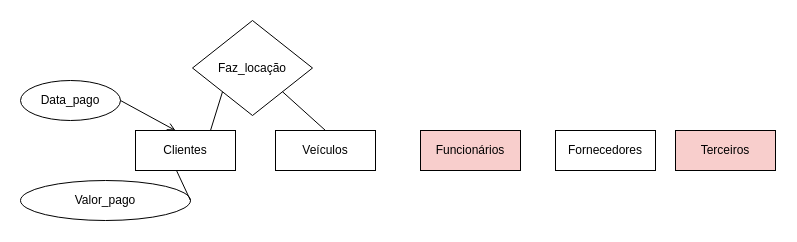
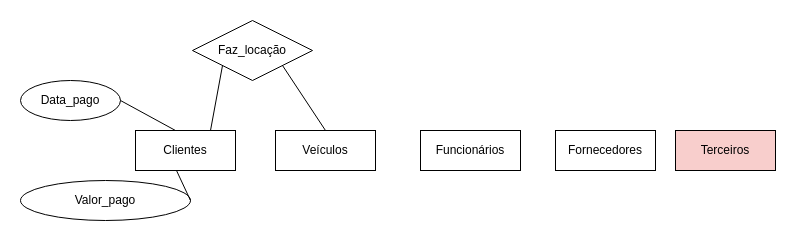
(253, 68) -> (253, 51)
(171, 128) -> (171, 128)
(471, 151) -> (471, 151)
